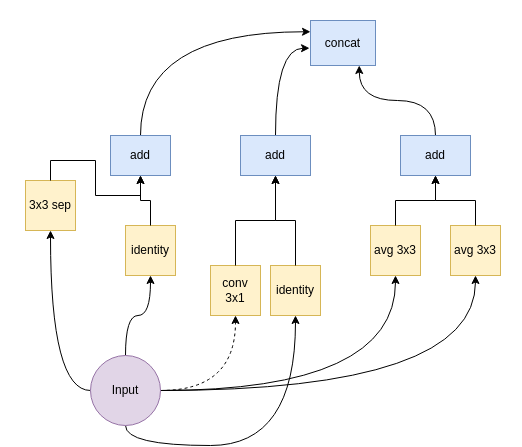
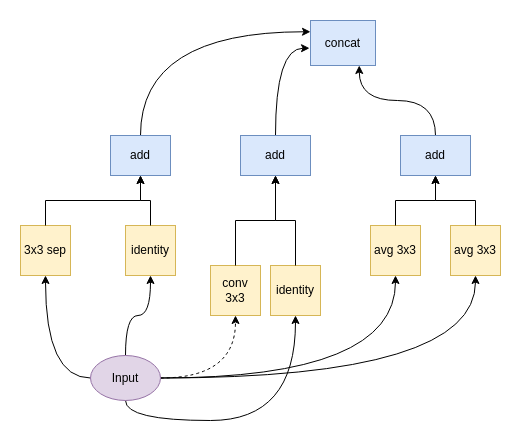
(51, 206) -> (46, 251)
(236, 291) -> (236, 291)
(126, 391) -> (126, 378)
